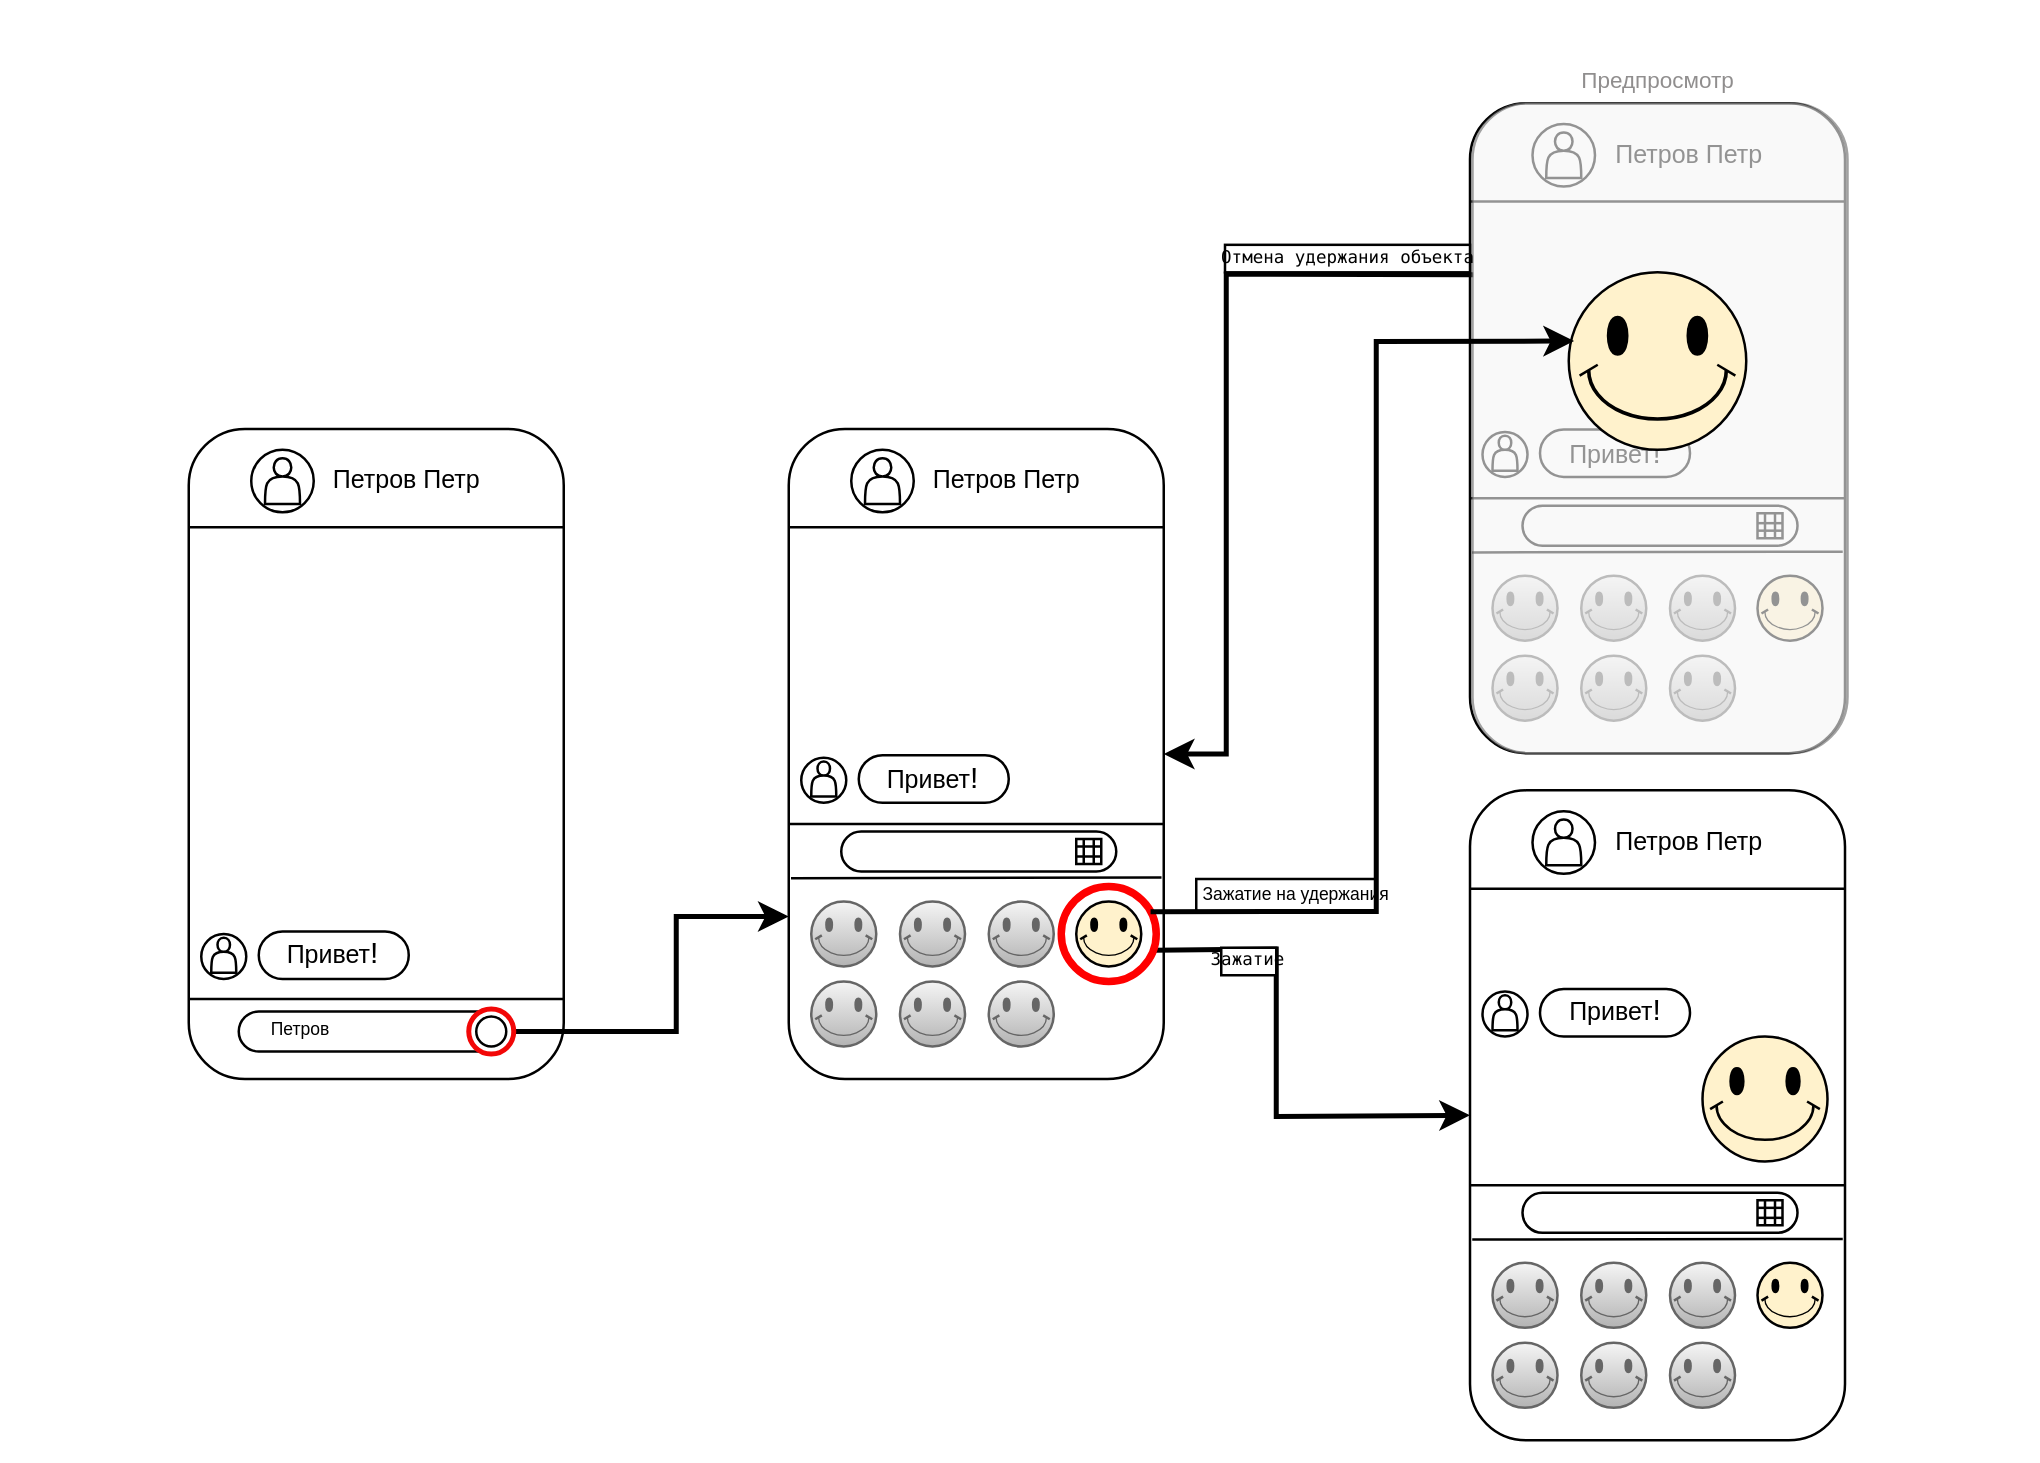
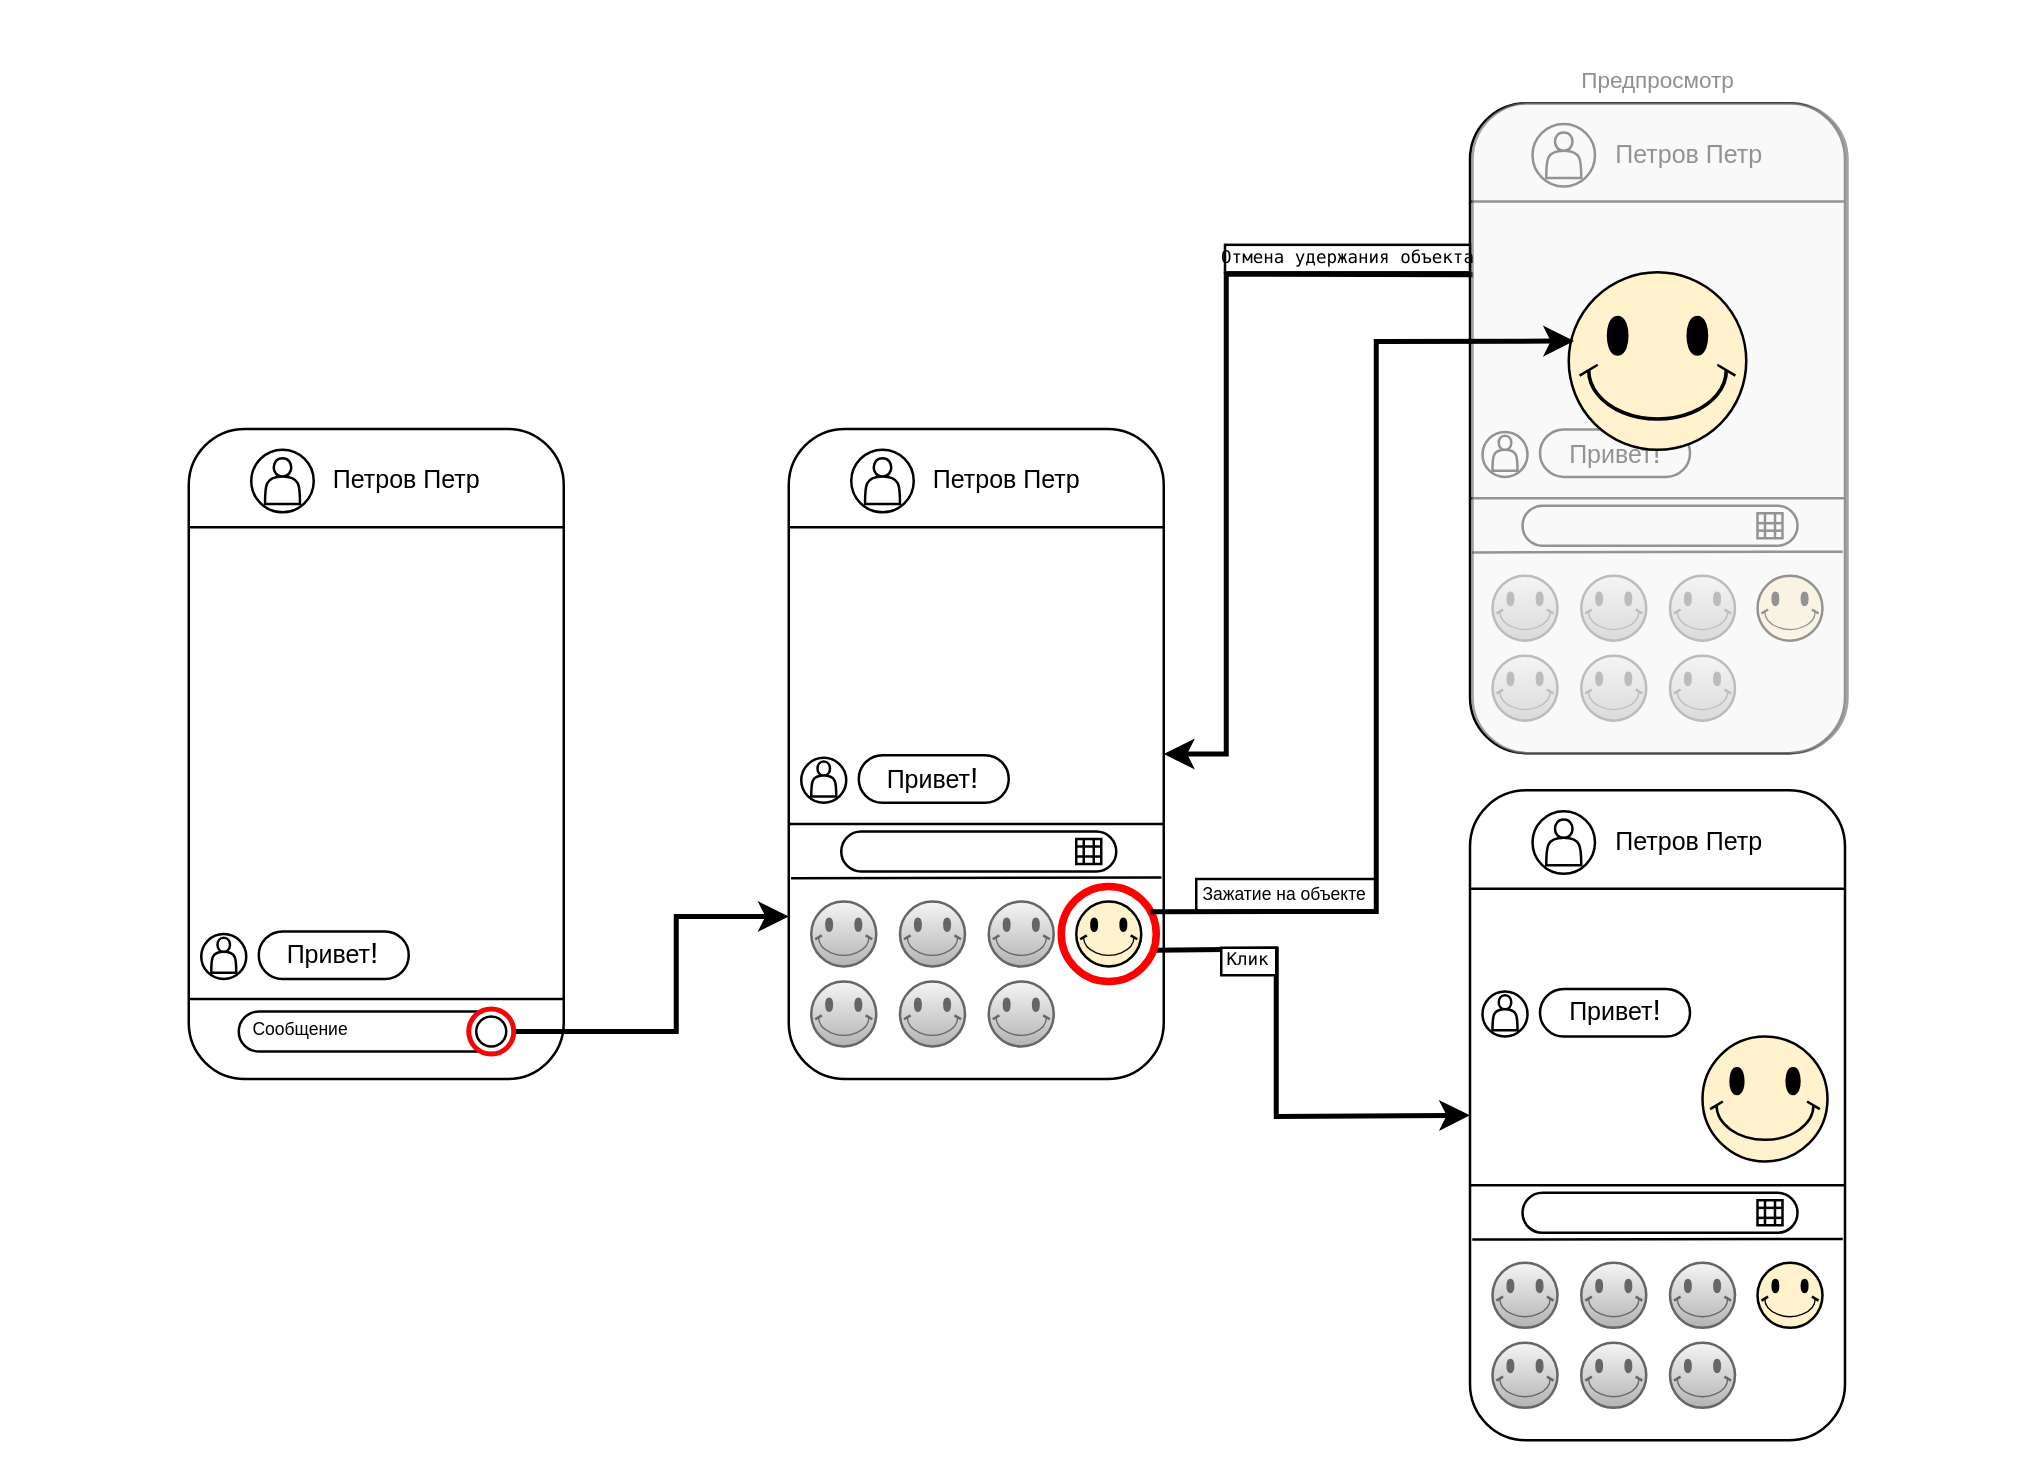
(1301, 894) -> (1301, 894)
(1249, 961) -> (1249, 961)
(301, 1026) -> (301, 1026)
